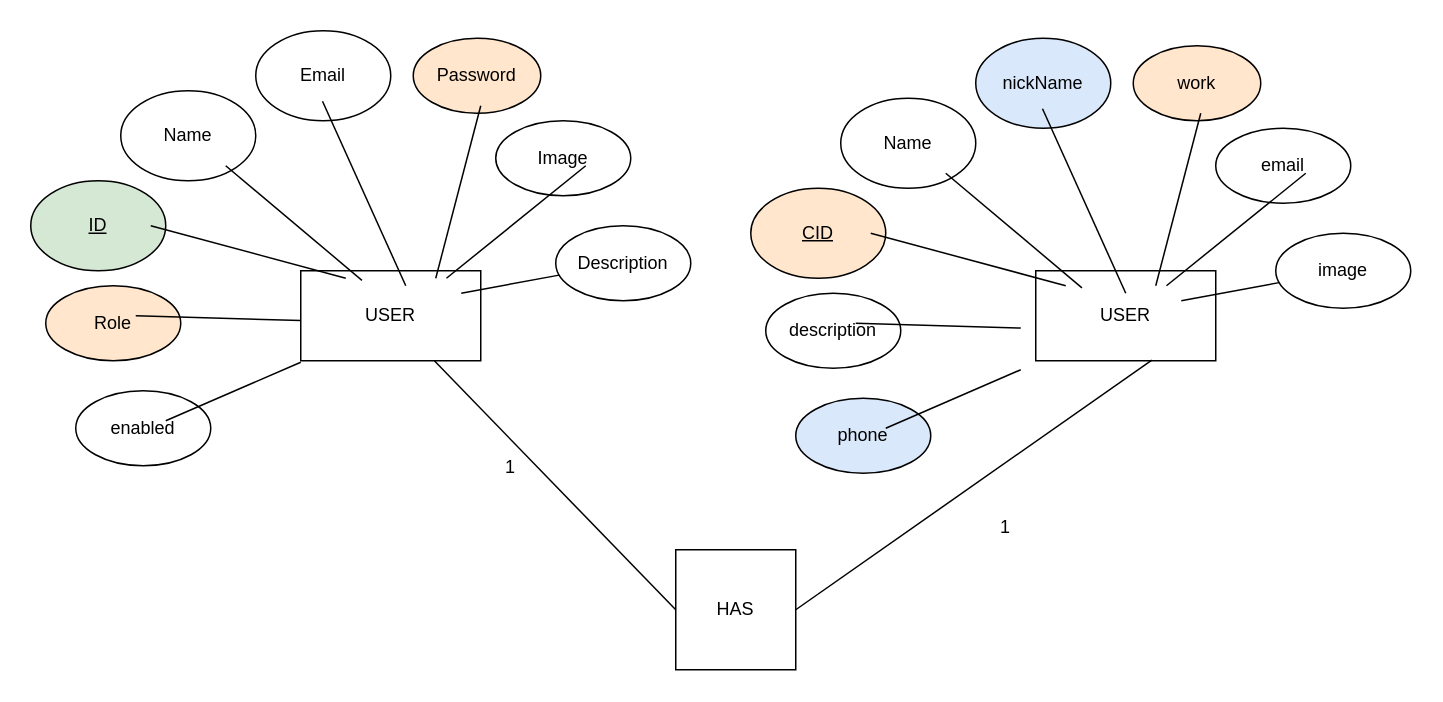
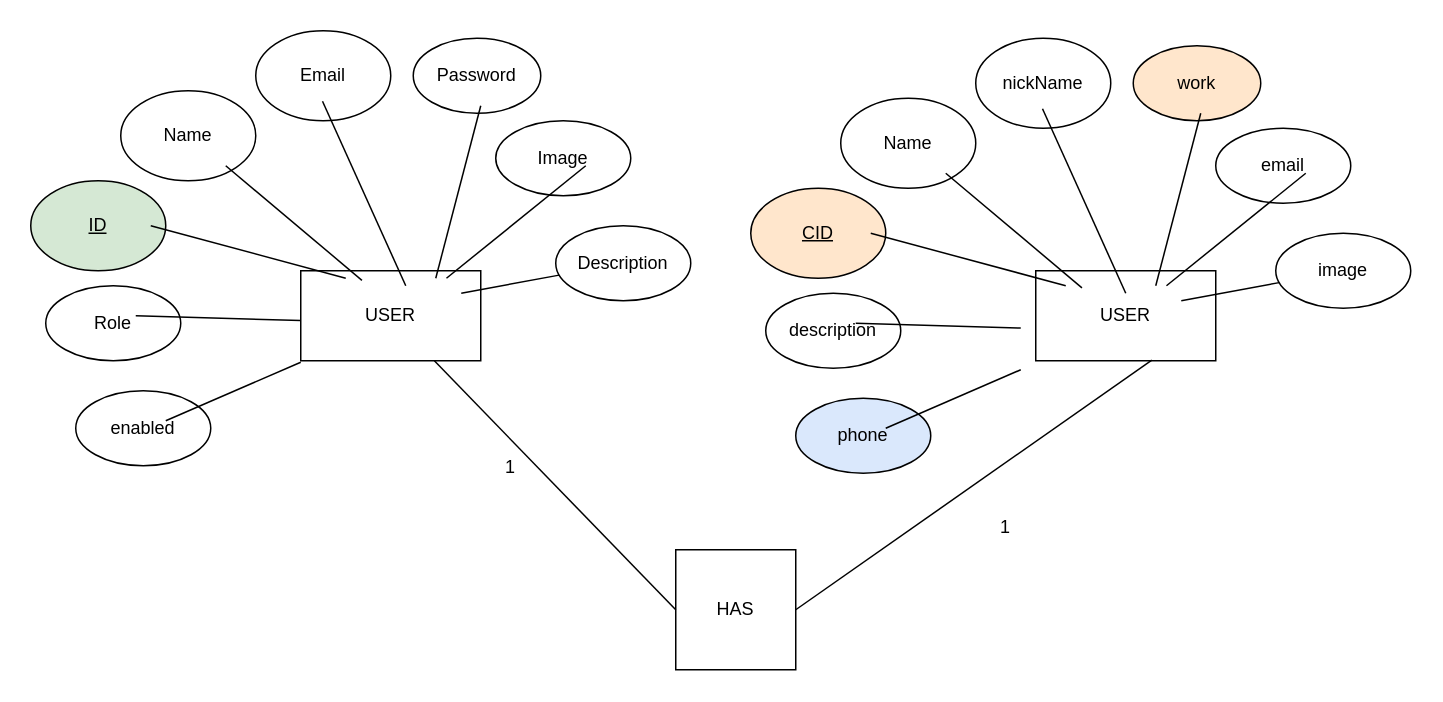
(477, 76) -> (477, 76)
(1043, 83) -> (1043, 83)
(113, 323) -> (113, 323)
